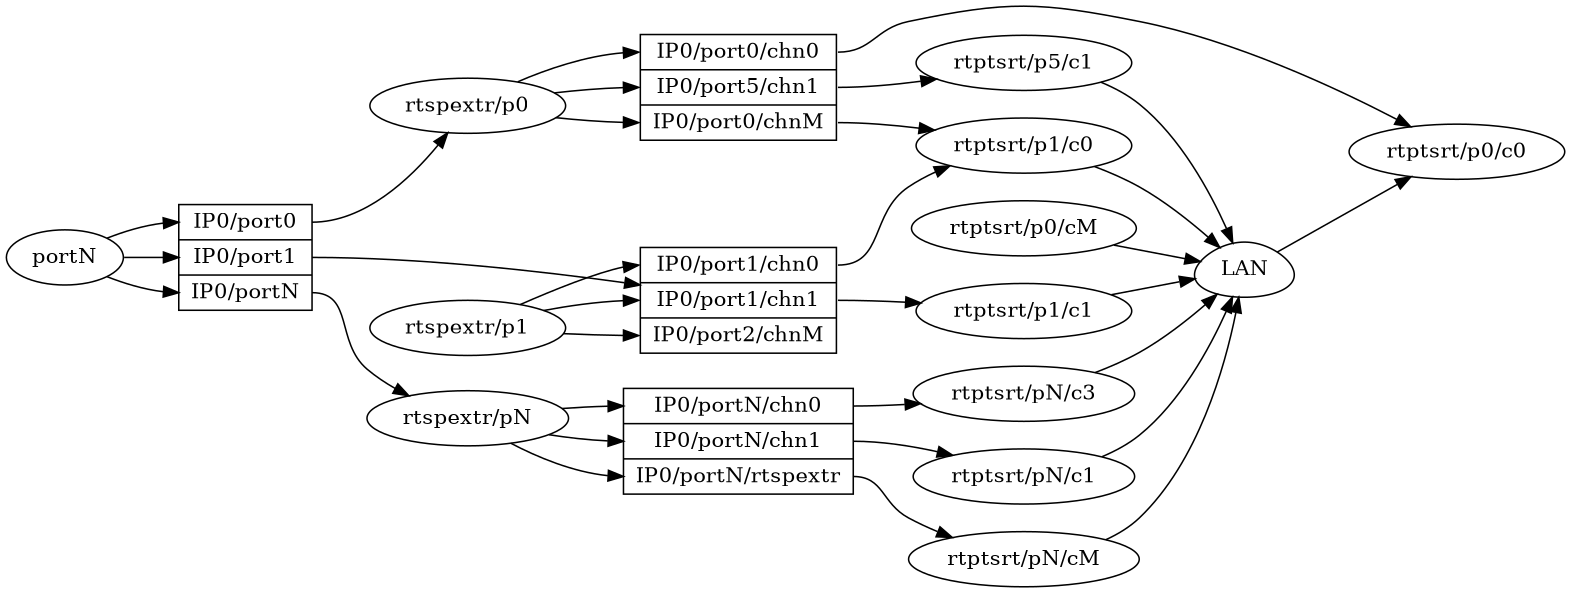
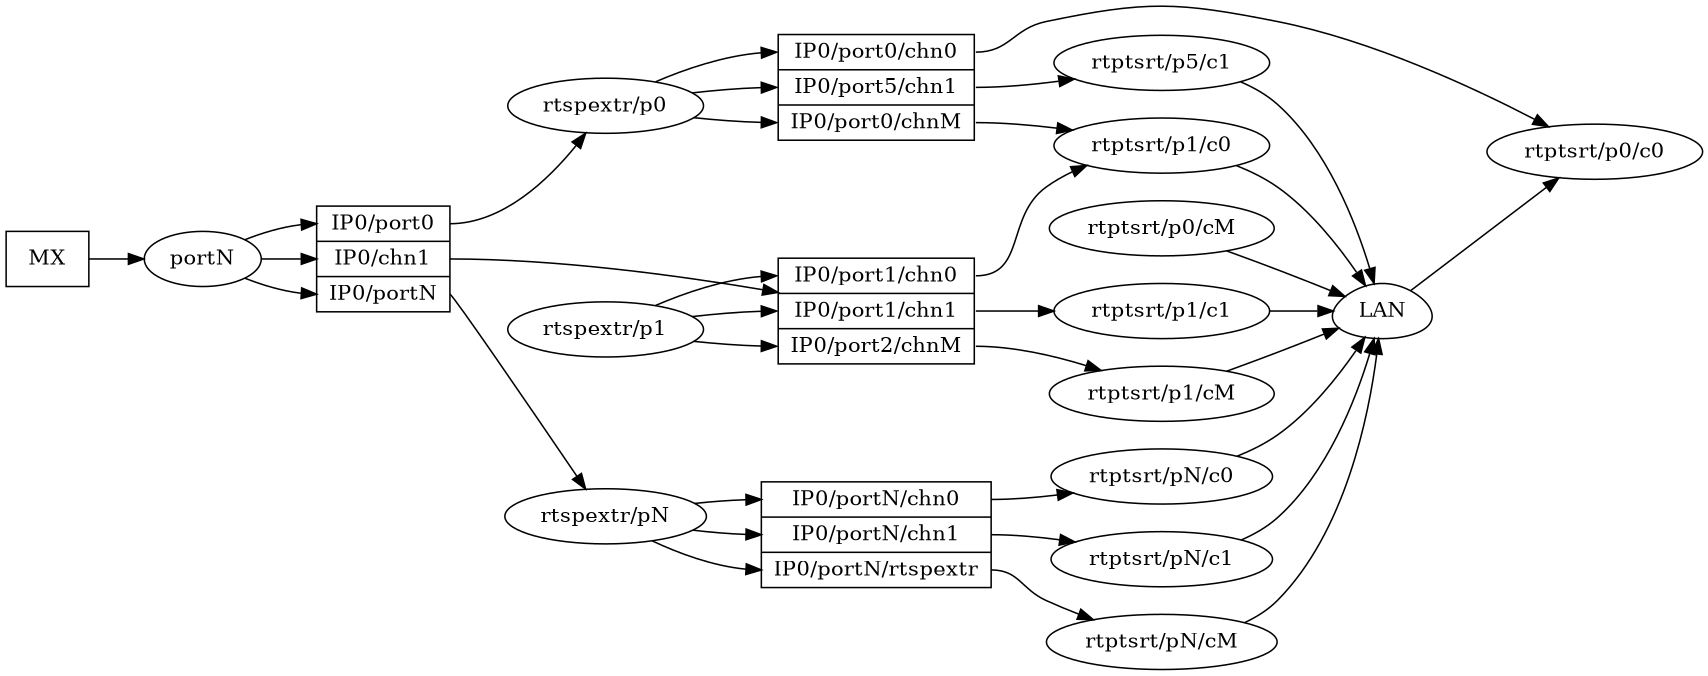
(245, 257) -> (383, 258)
none -> (47, 259)
(1024, 394) -> (1162, 476)
none -> (1162, 394)
